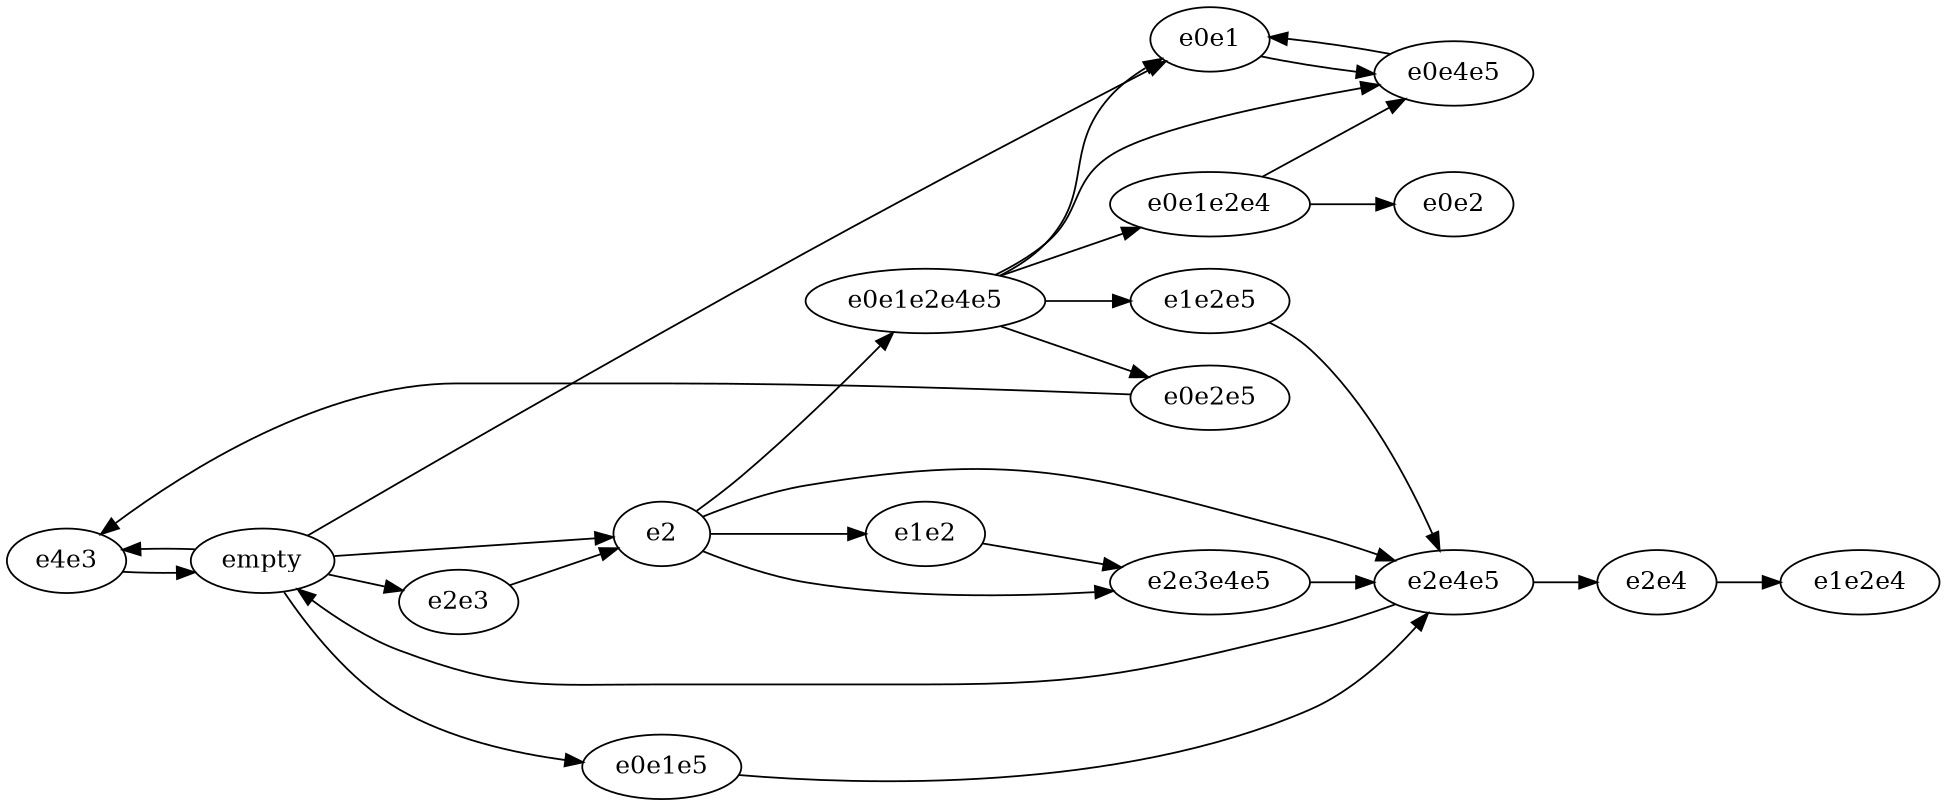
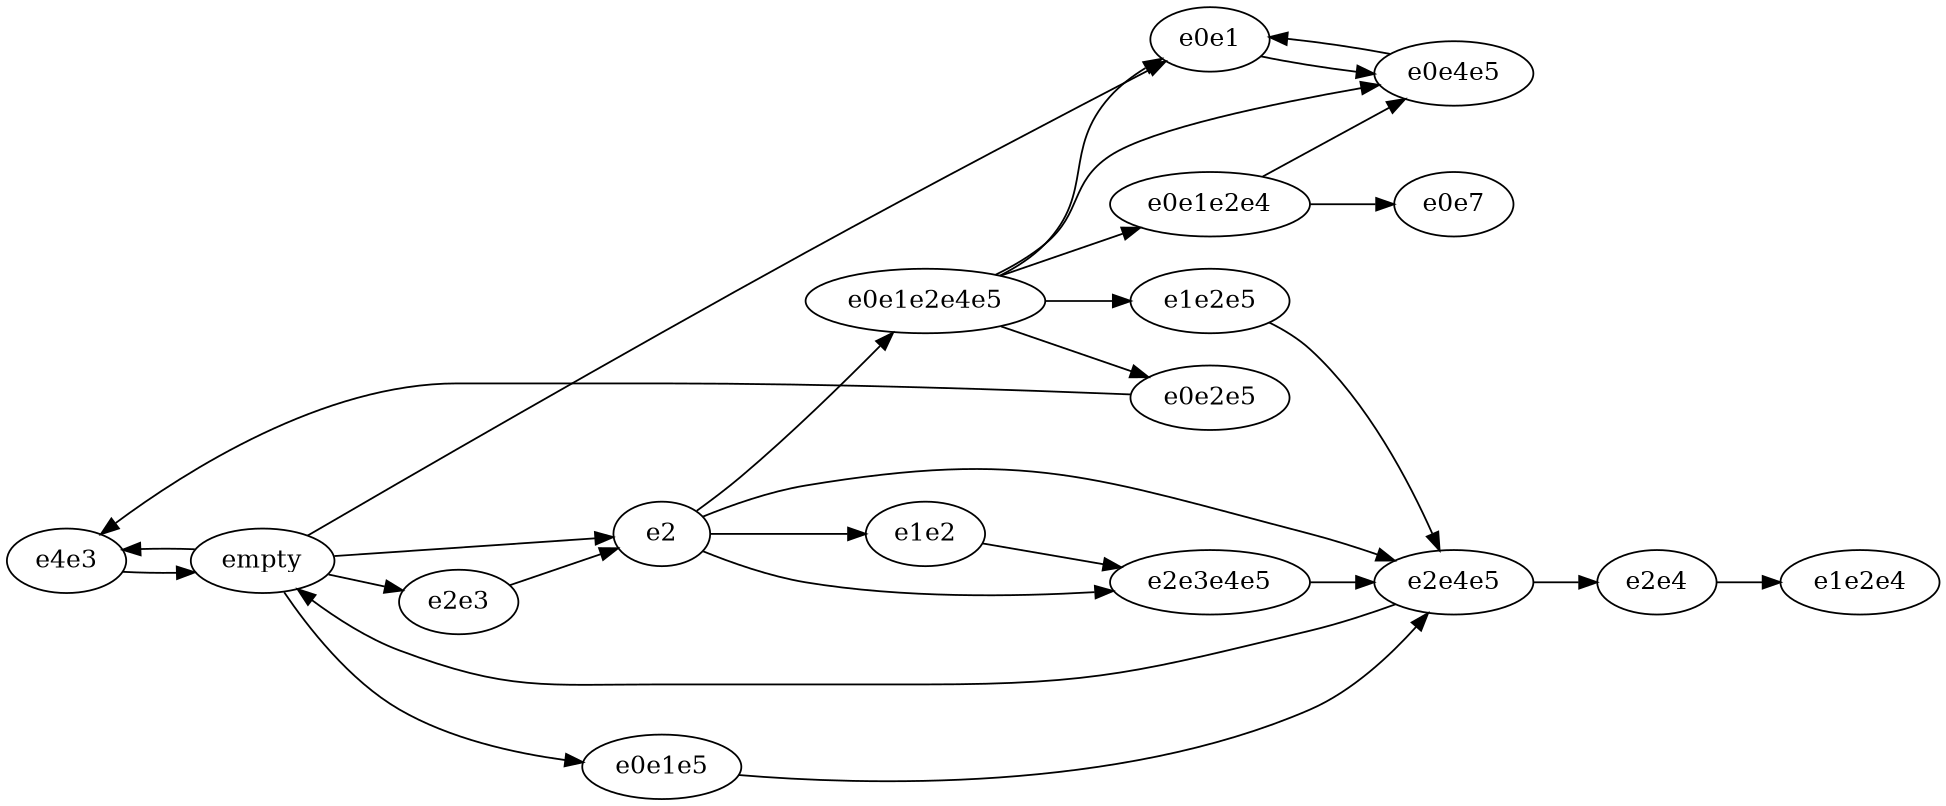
(1454, 204) -> (1454, 204)
